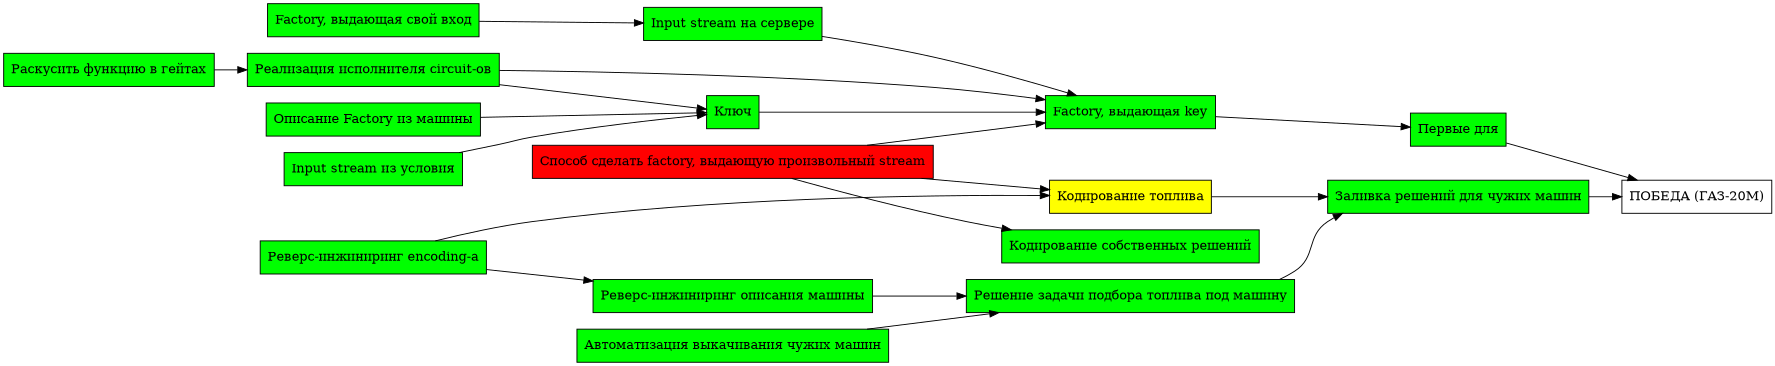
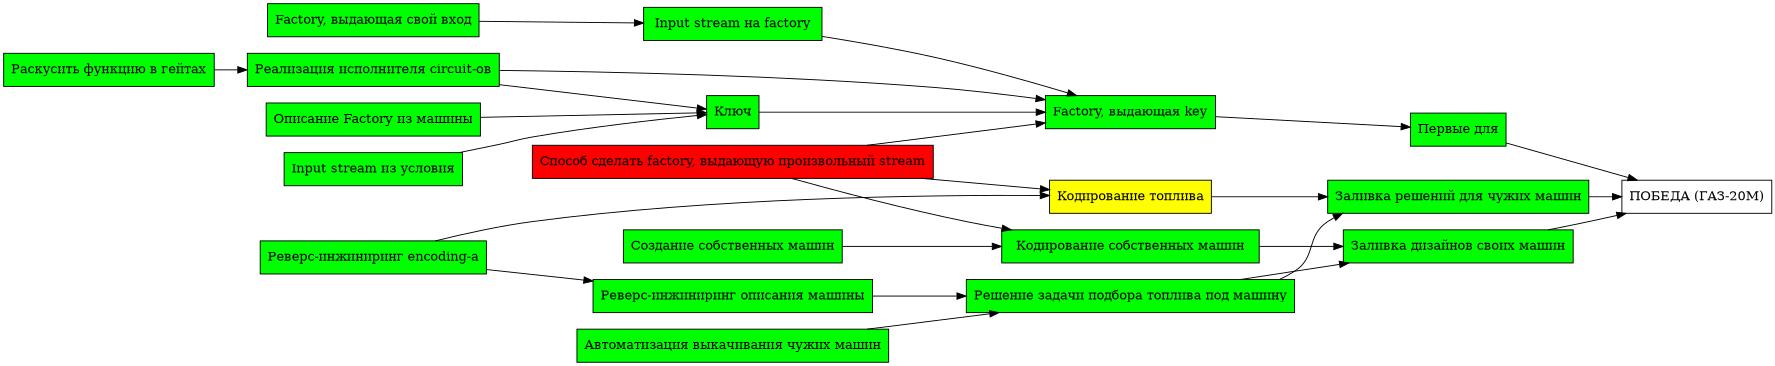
(733, 24) -> (733, 24)
none -> (733, 246)
(1130, 246) -> (1130, 246)
none -> (1458, 246)
